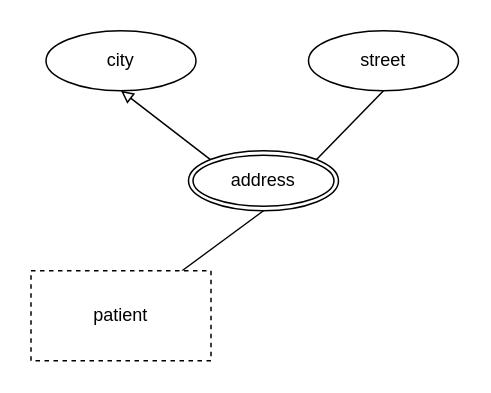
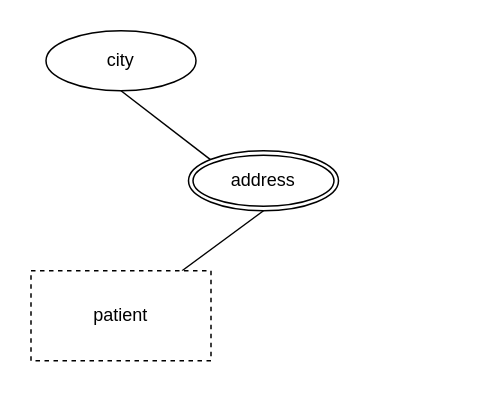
(383, 61) -> none
(131, 99) -> (126, 95)
(349, 126) -> none
